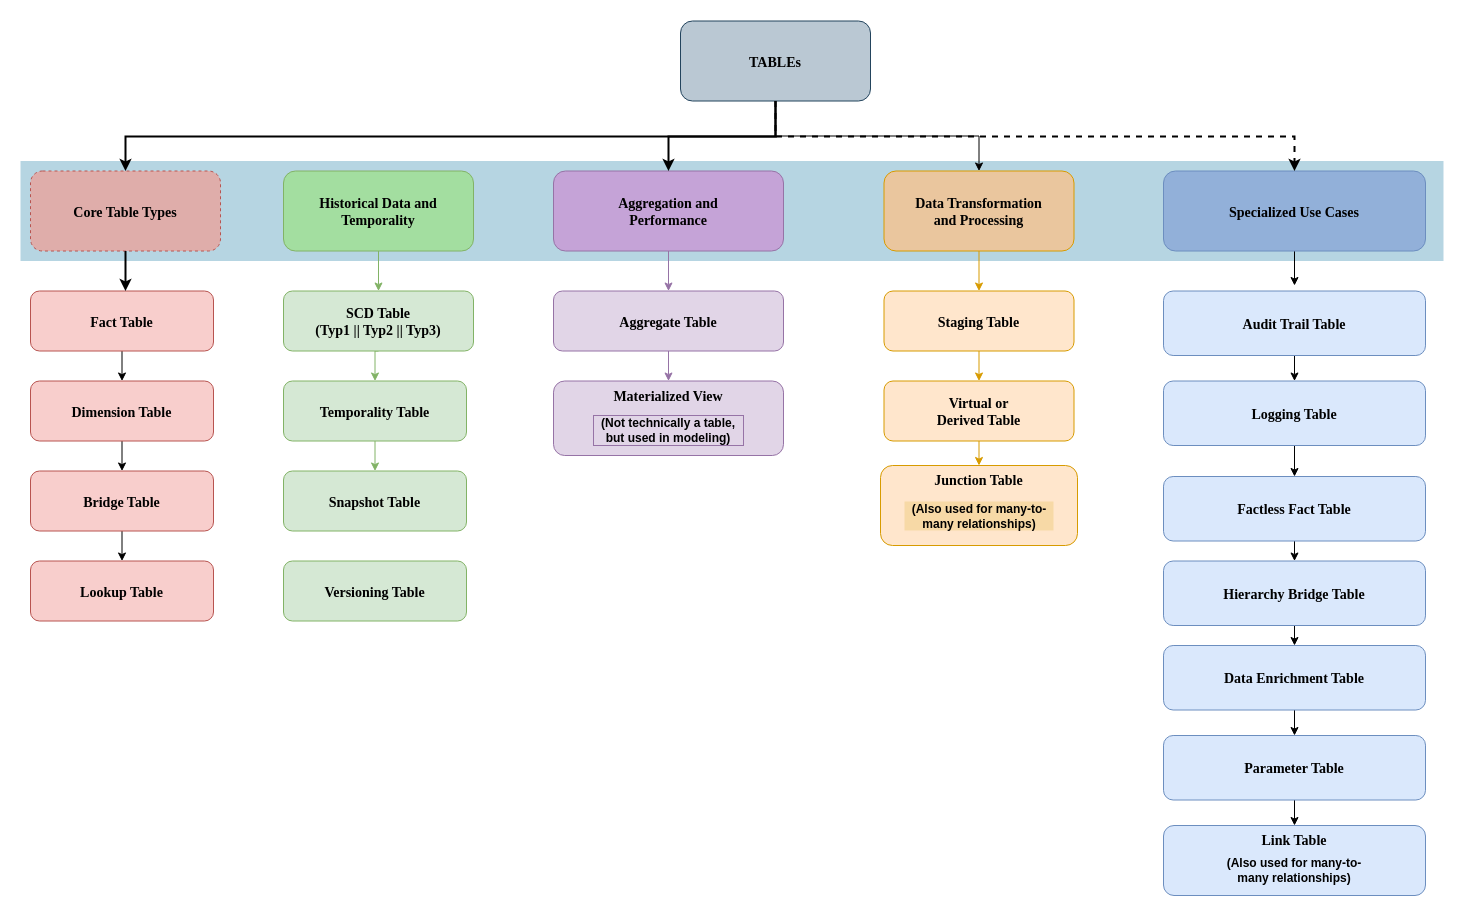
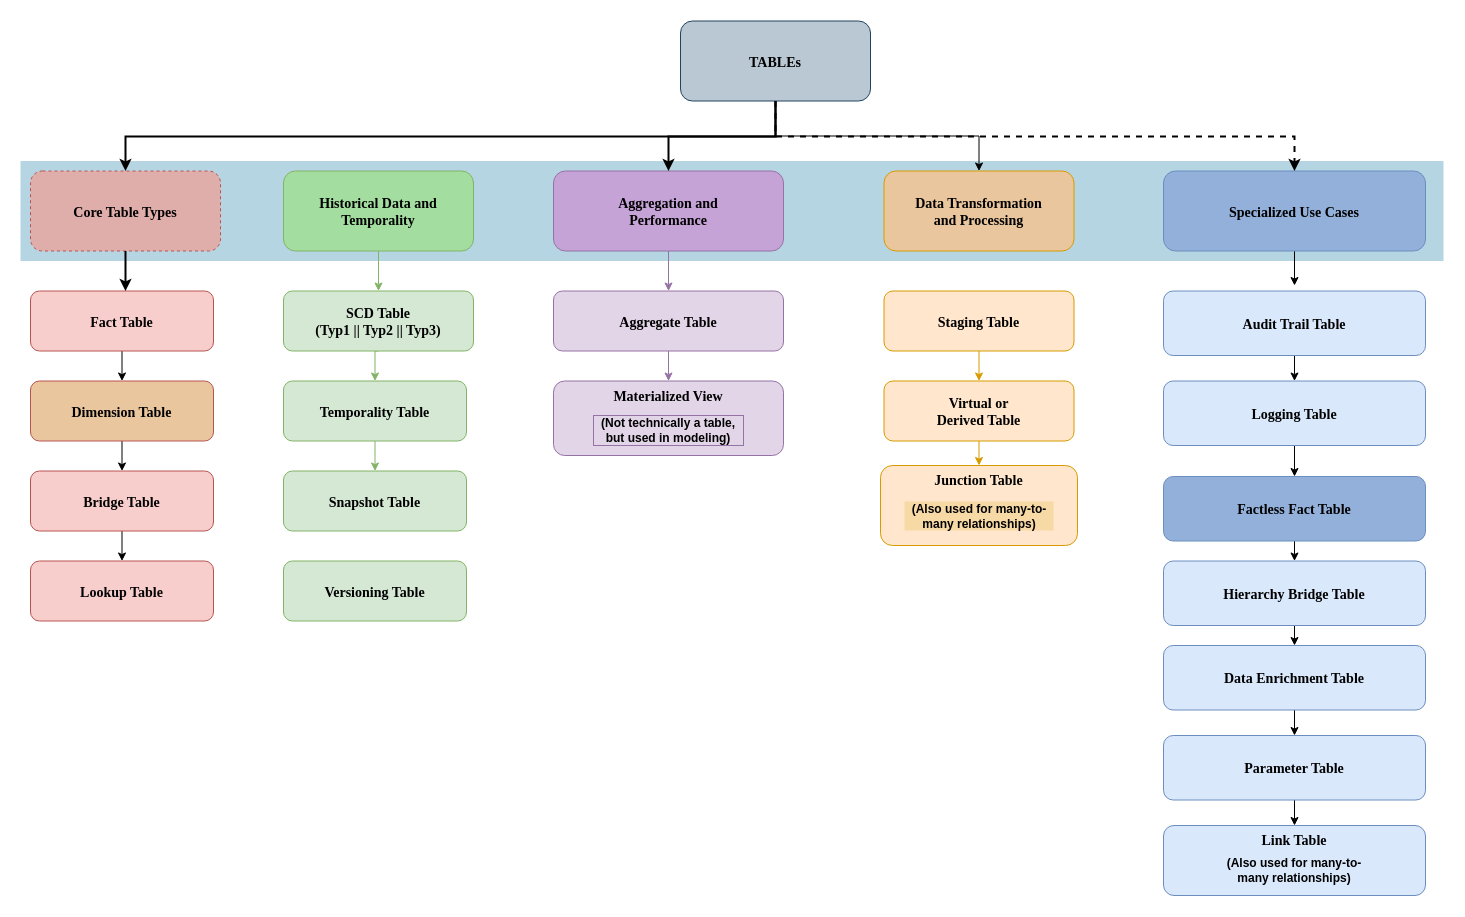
(979, 271) -> none
(122, 411) -> (122, 411)
(1295, 509) -> (1295, 509)
